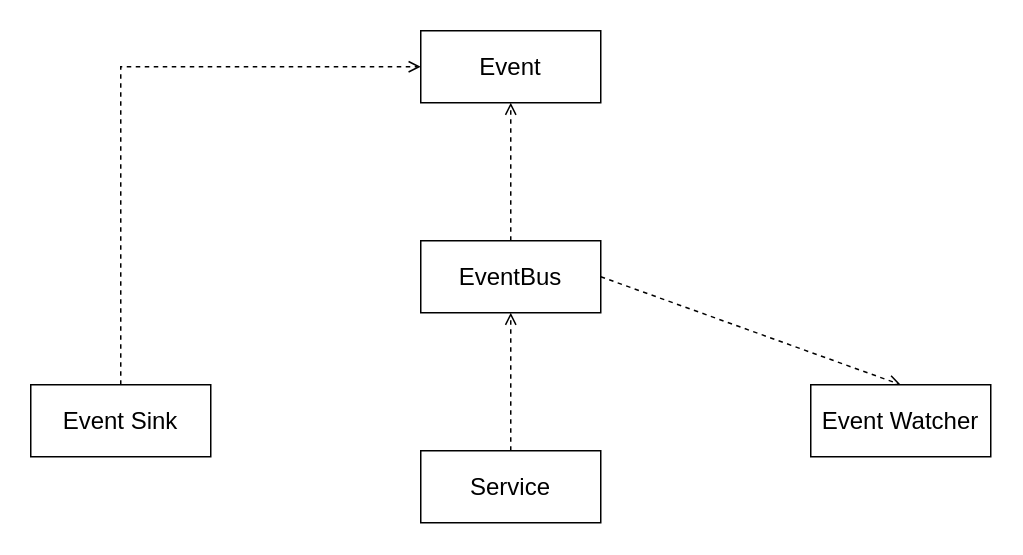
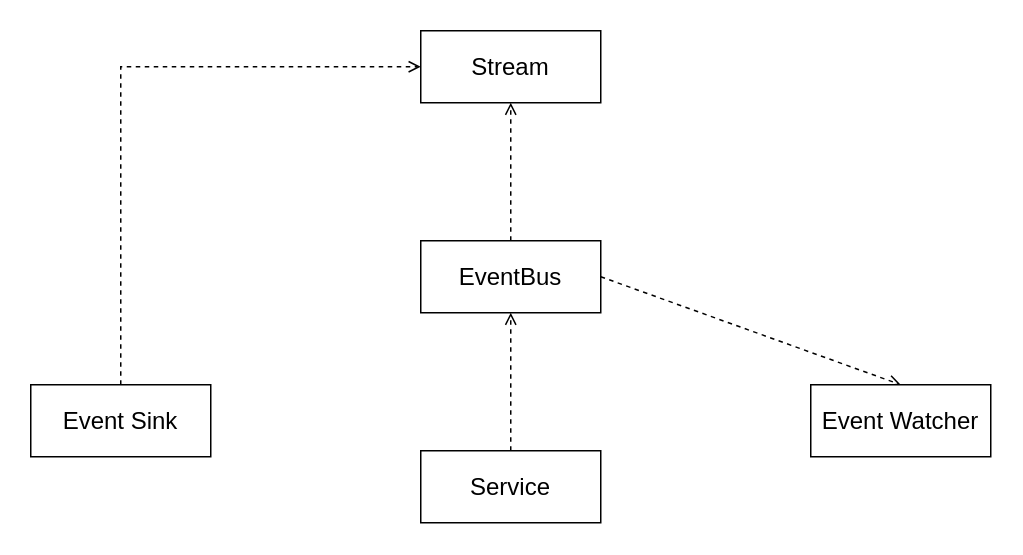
(511, 67) -> (511, 67)
